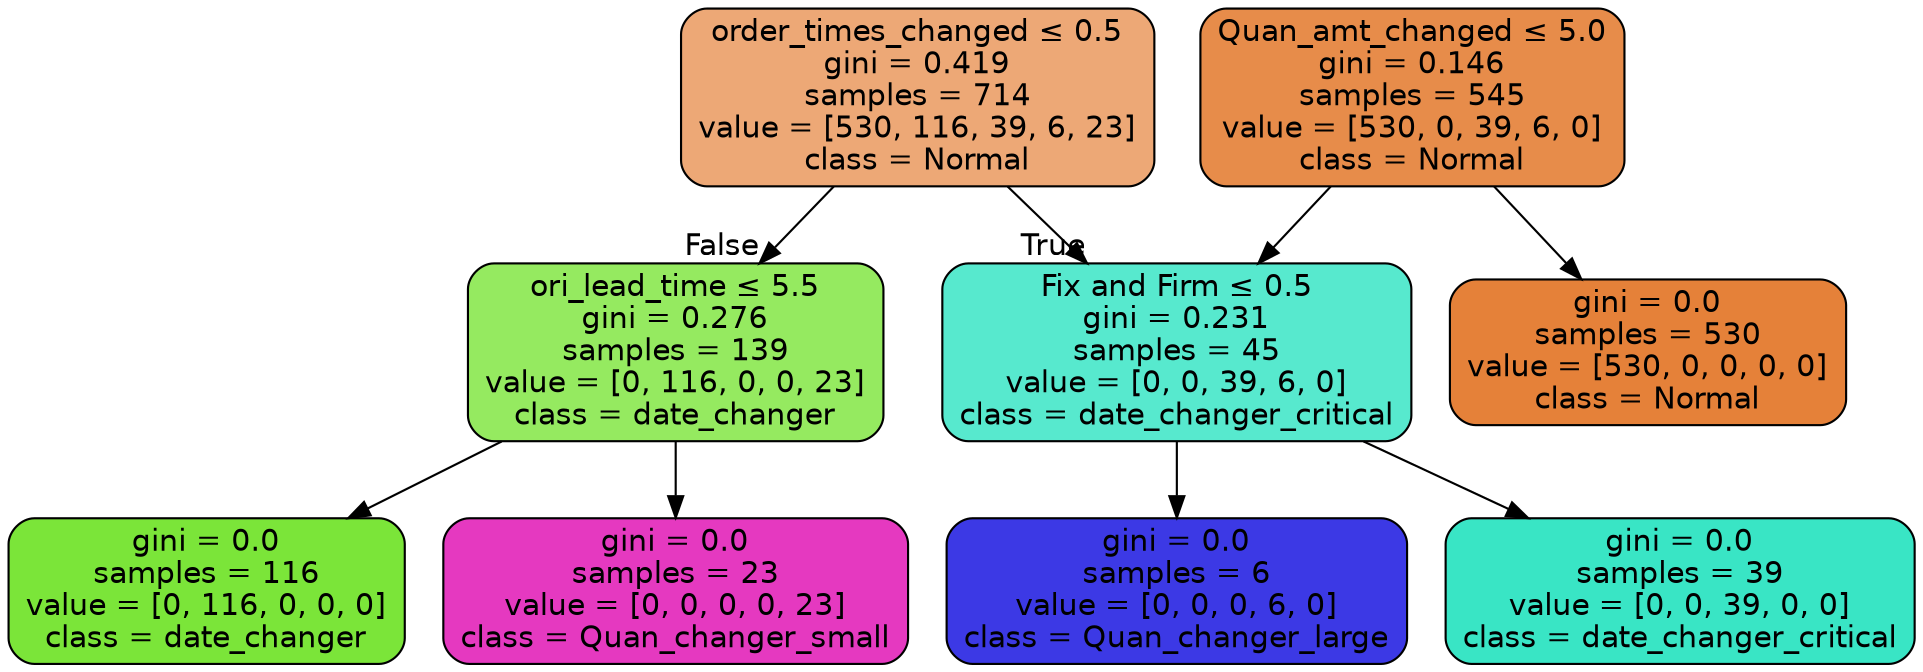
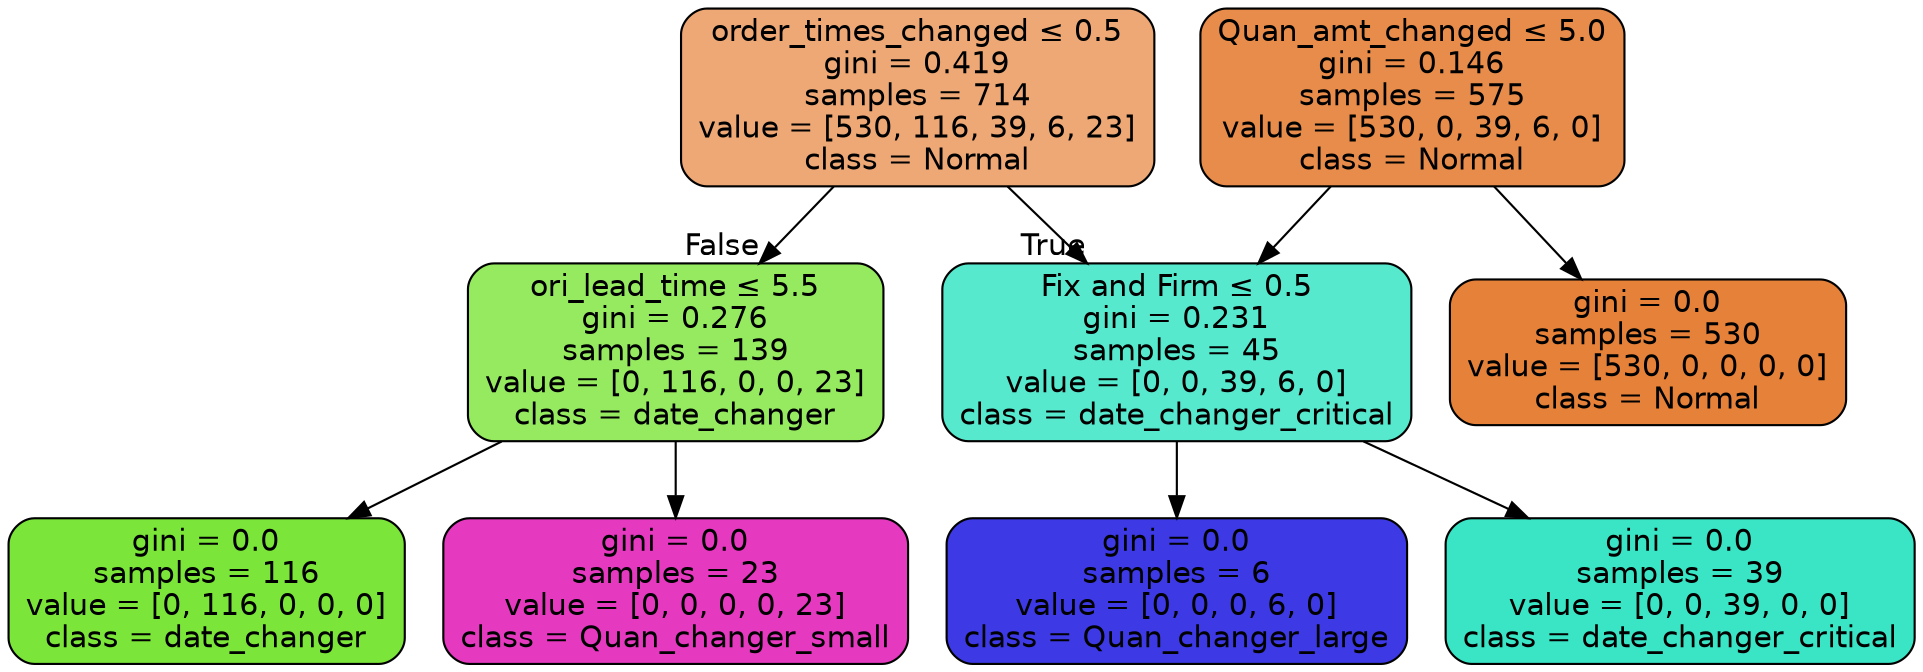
(1412, 96) -> (1412, 96)
